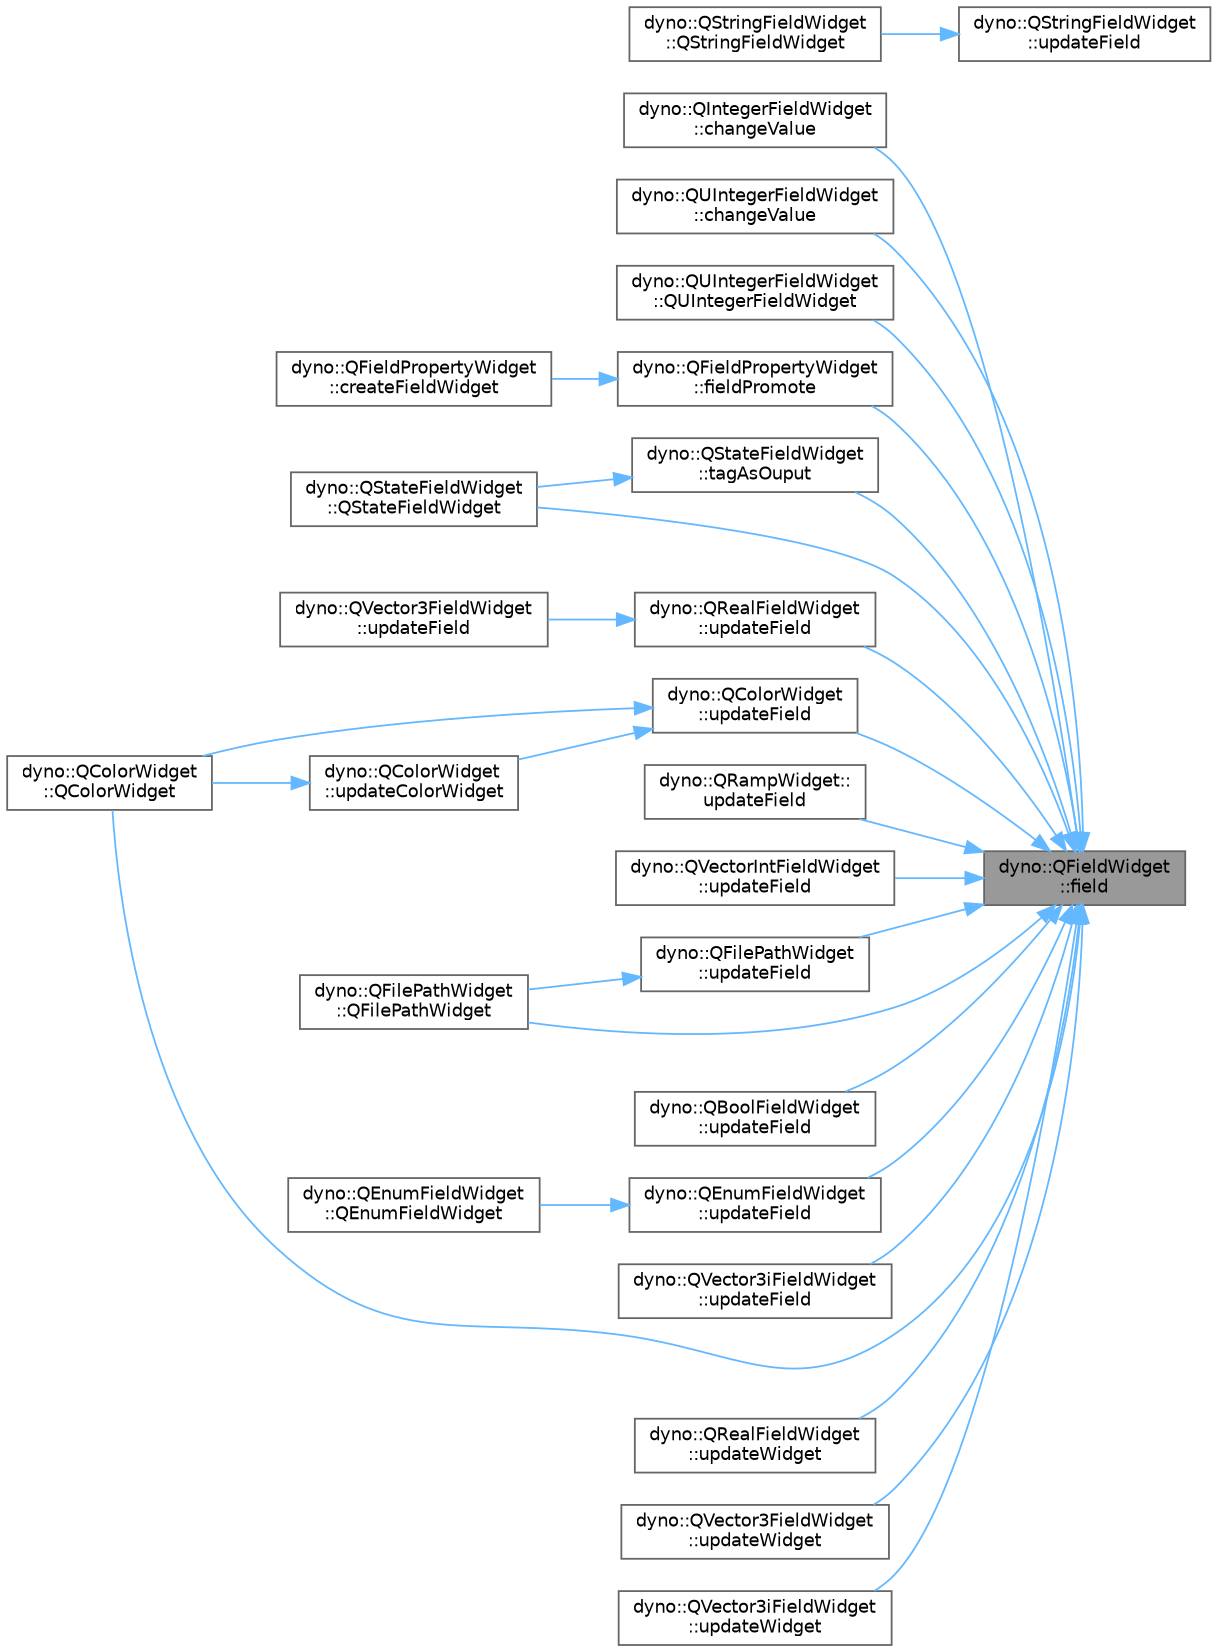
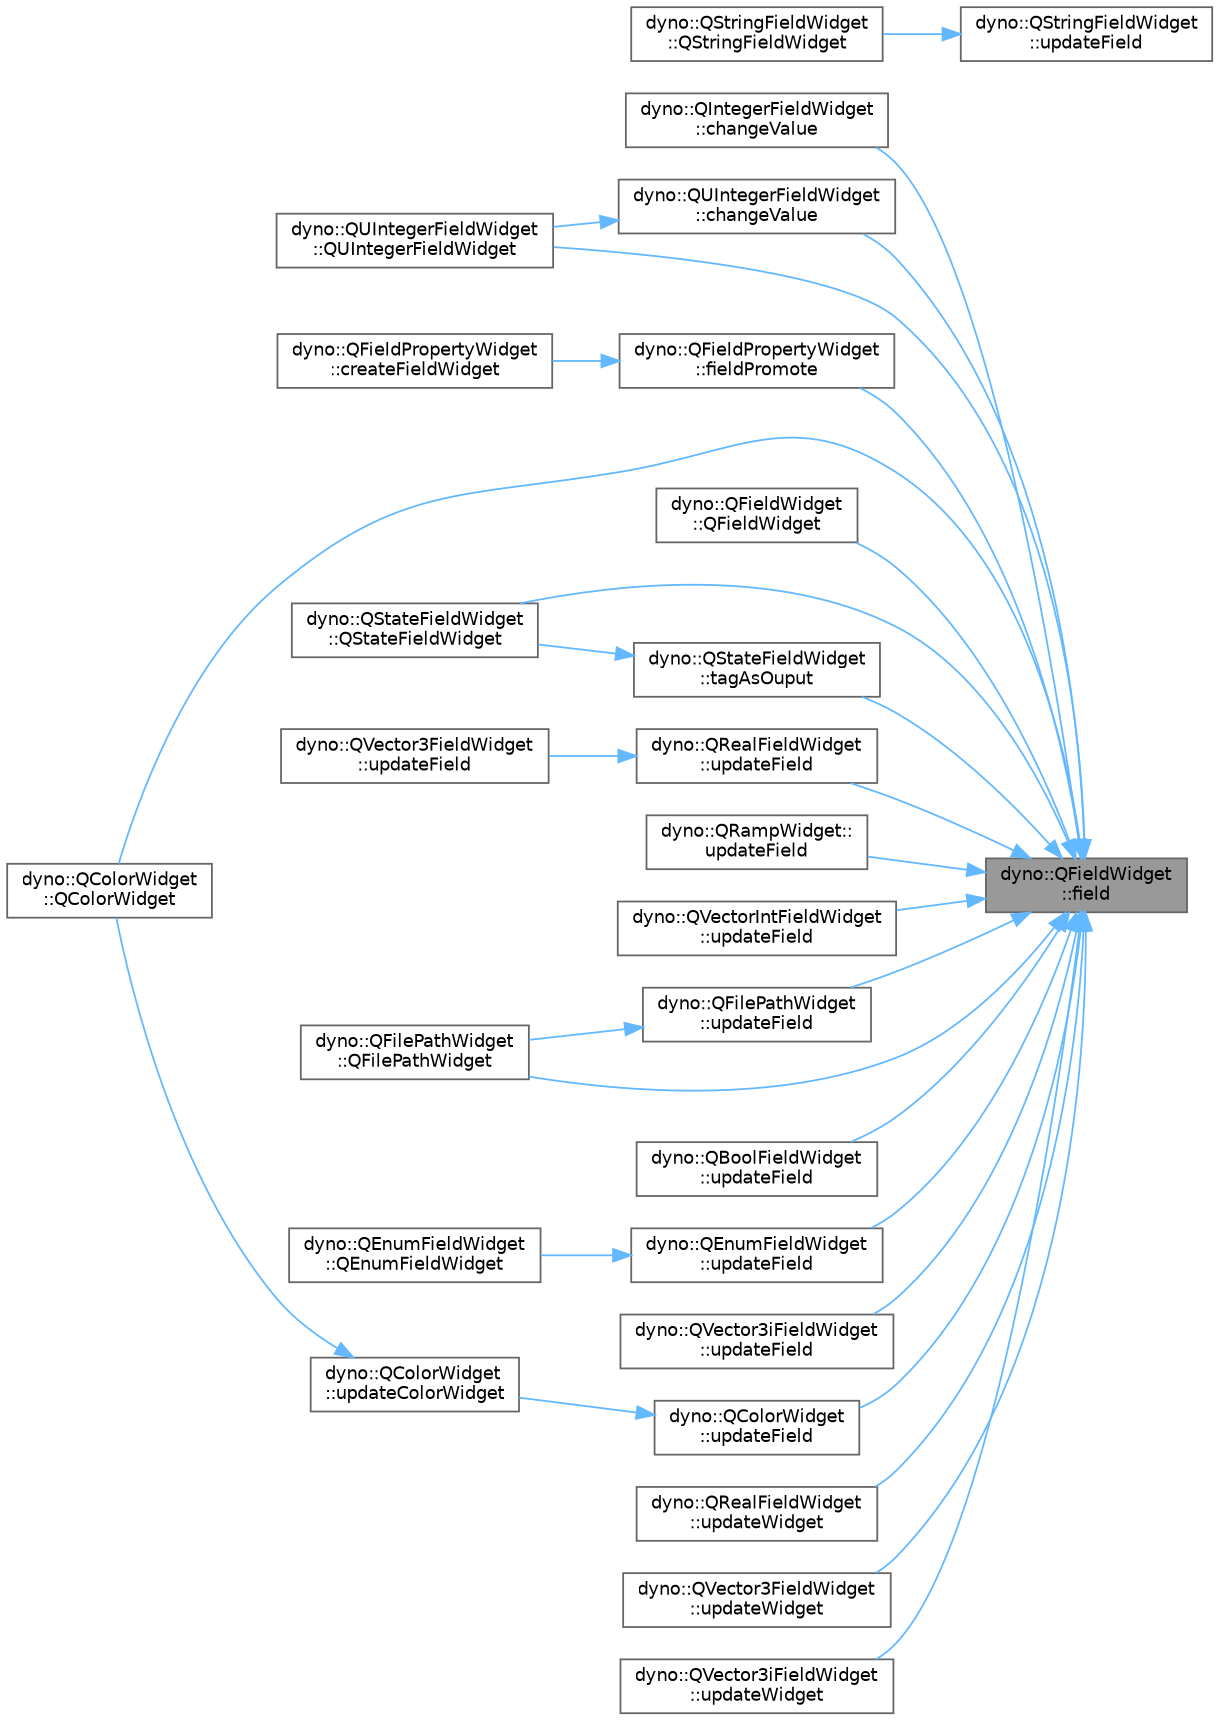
none -> (577, 225)
none -> (757, 515)
(417, 722) -> none
